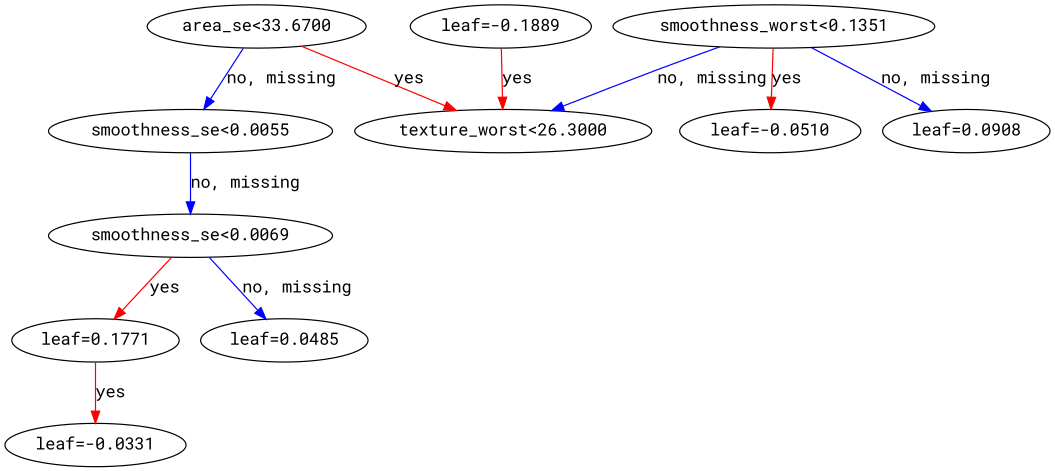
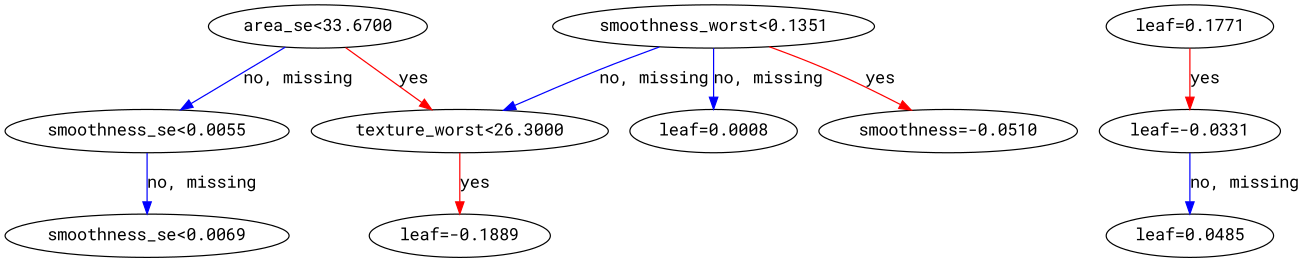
(502, 73) -> (460, 177)
(770, 131) -> (948, 131)
(966, 131) -> (714, 131)
(147, 284) -> none
(233, 284) -> (1190, 177)
